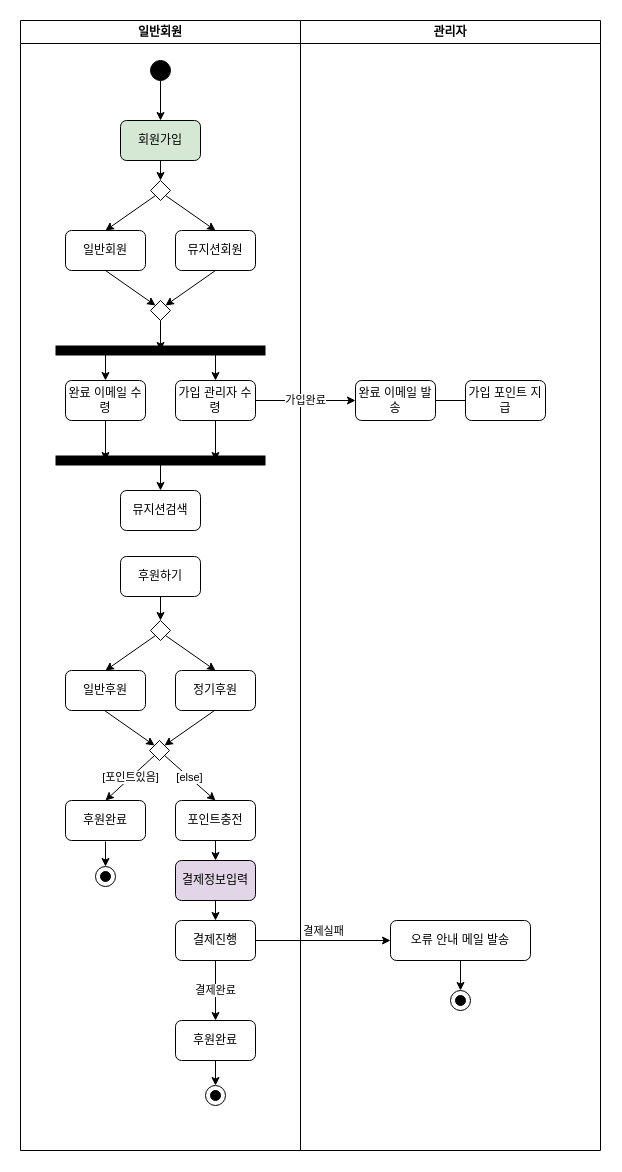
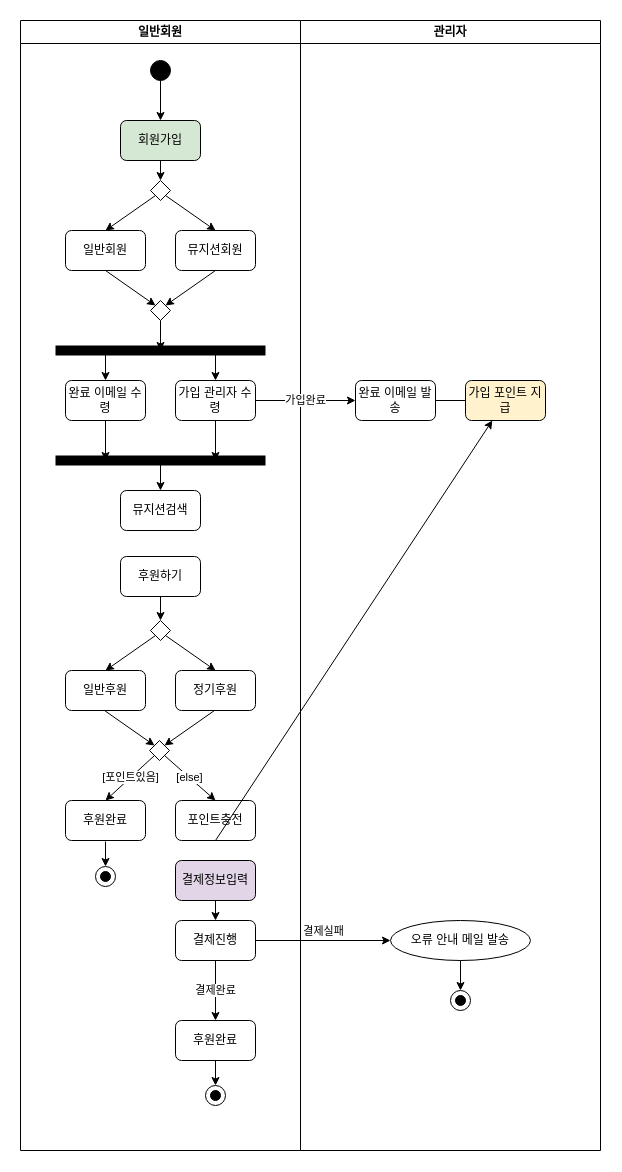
(506, 401) -> (506, 401)
(216, 847) -> (352, 633)
(461, 941) -> (461, 941)
